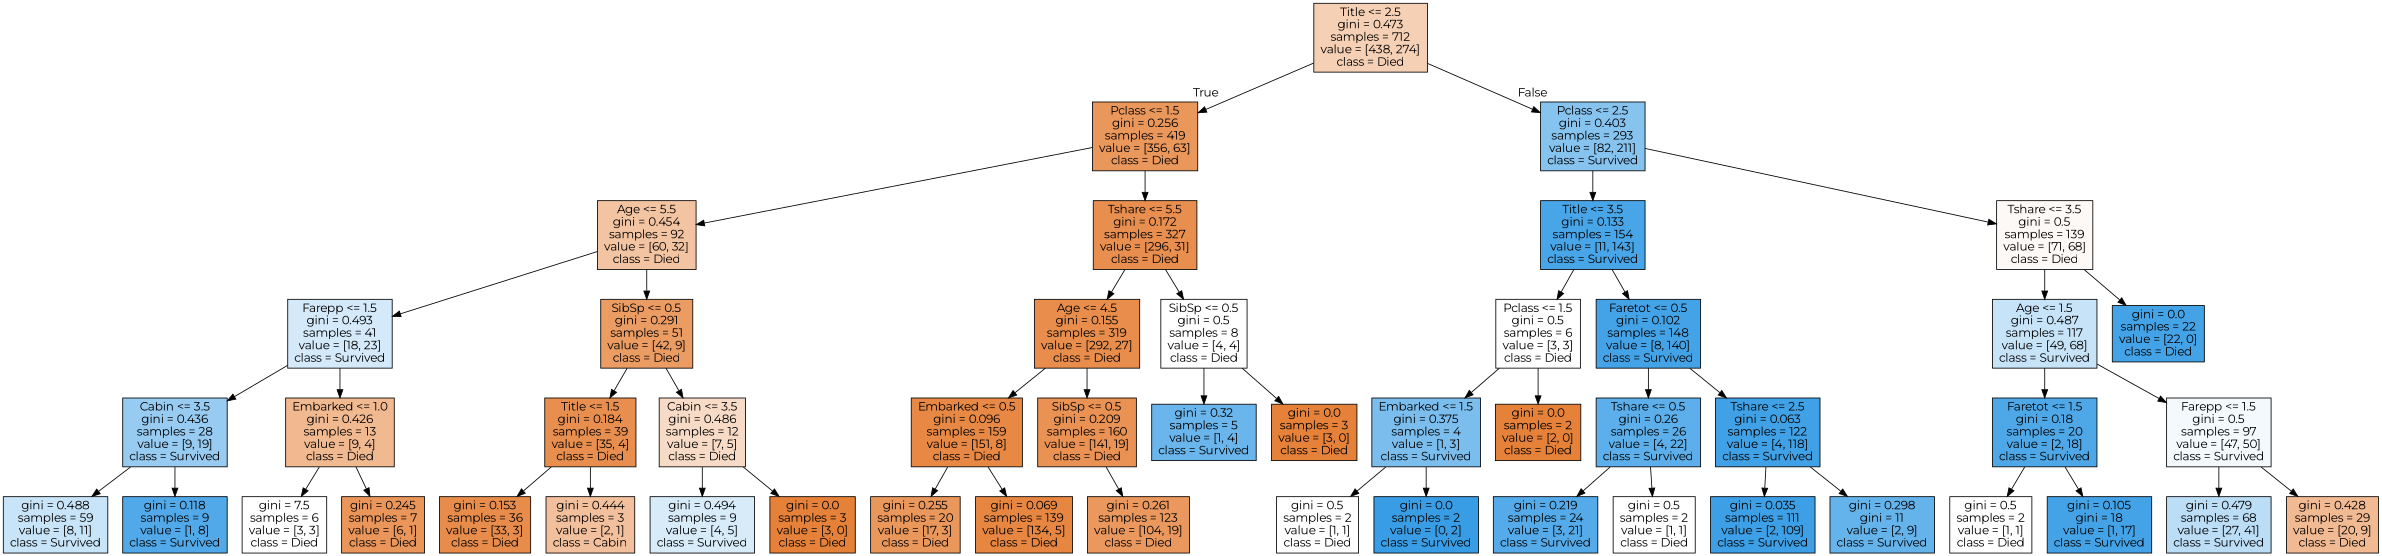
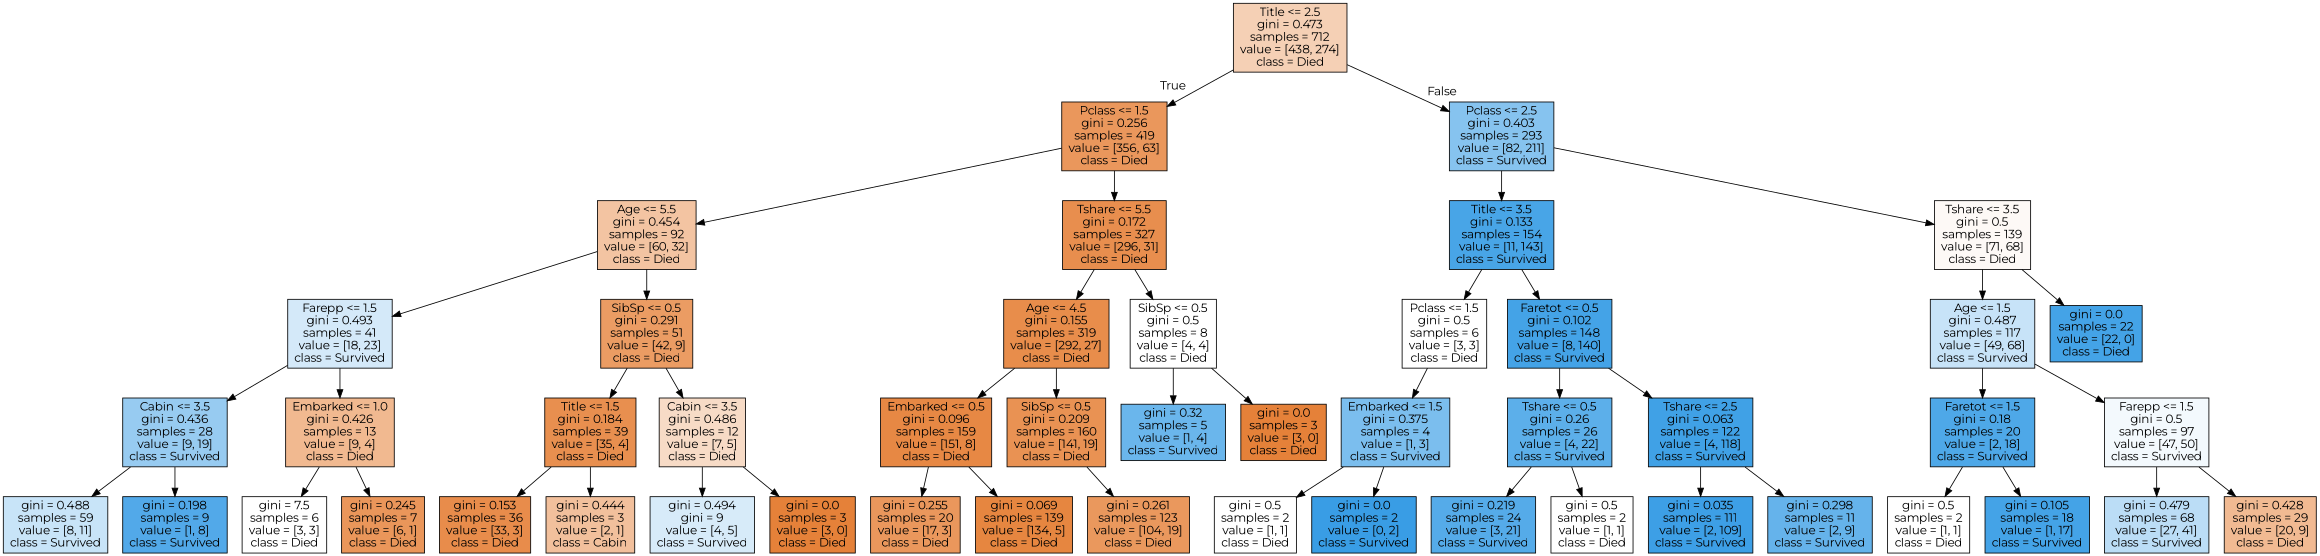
(1538, 432) -> none
(175, 525) -> (175, 525)
(702, 525) -> (702, 525)
(1882, 525) -> (1820, 525)
(2099, 525) -> (2037, 525)
